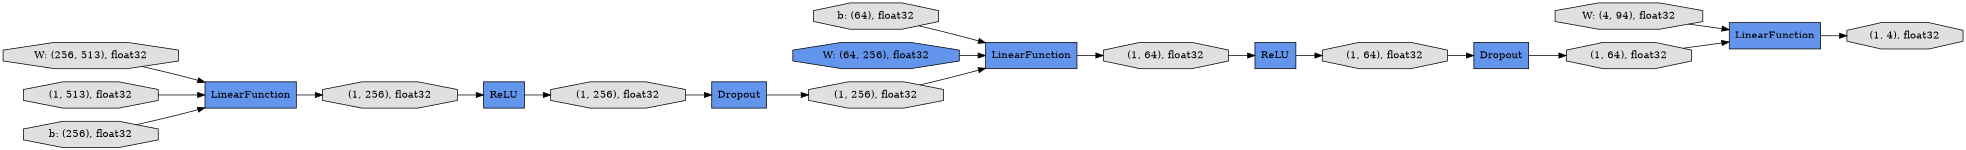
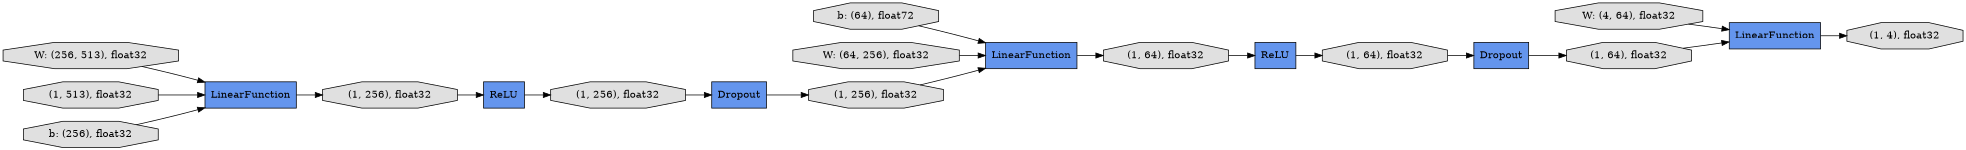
(876, 16) -> (876, 16)
(1629, 16) -> (1629, 16)
(876, 56) -> (876, 56)
